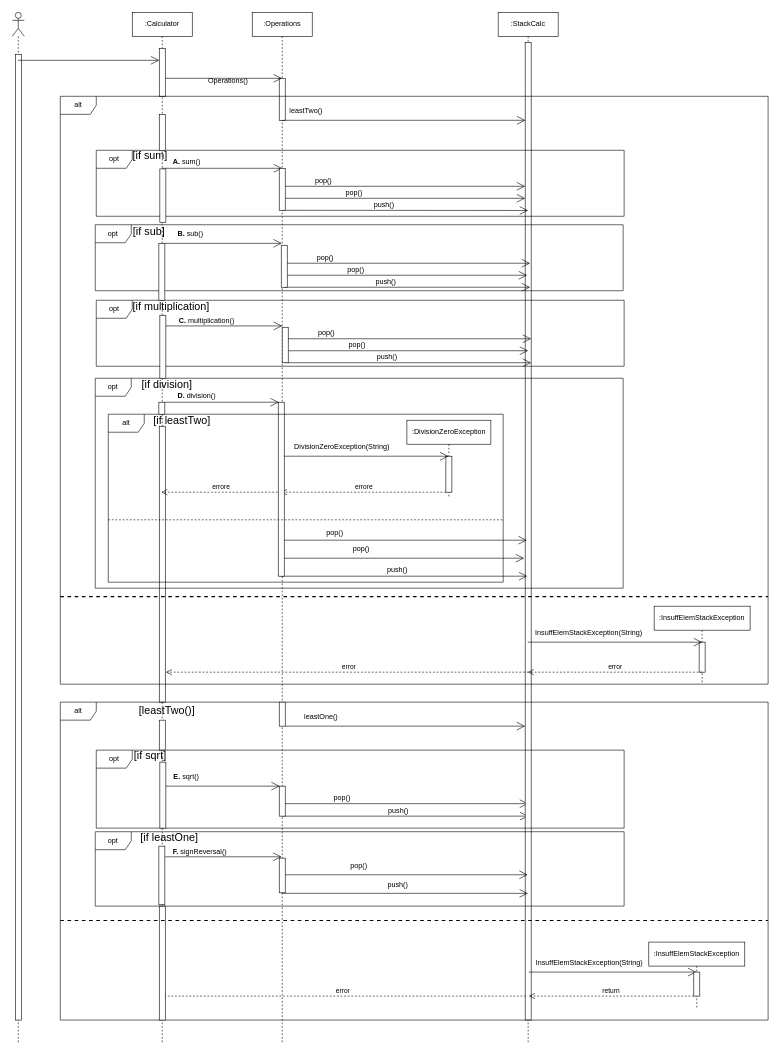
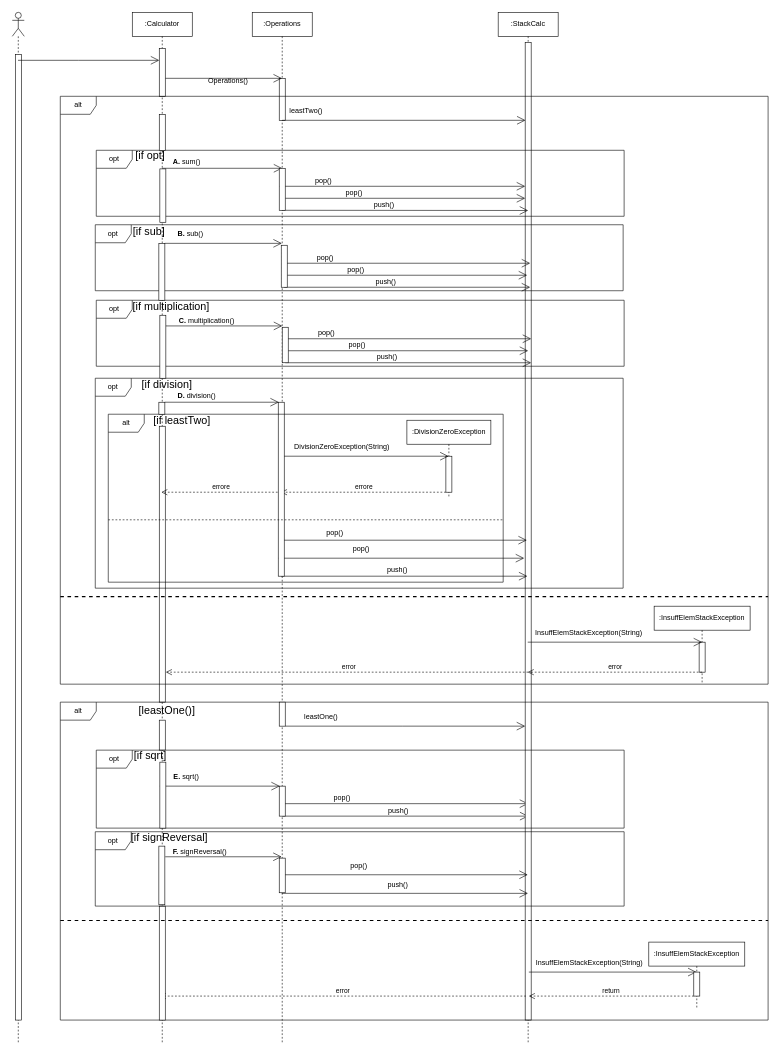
(150, 156) -> (150, 156)
(167, 711) -> (167, 711)
(170, 838) -> (170, 838)
